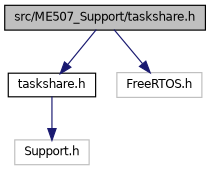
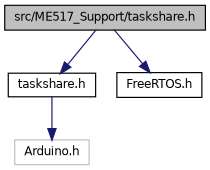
(105, 18) -> (105, 18)
(159, 85) -> (159, 85)
(52, 152) -> (52, 152)
